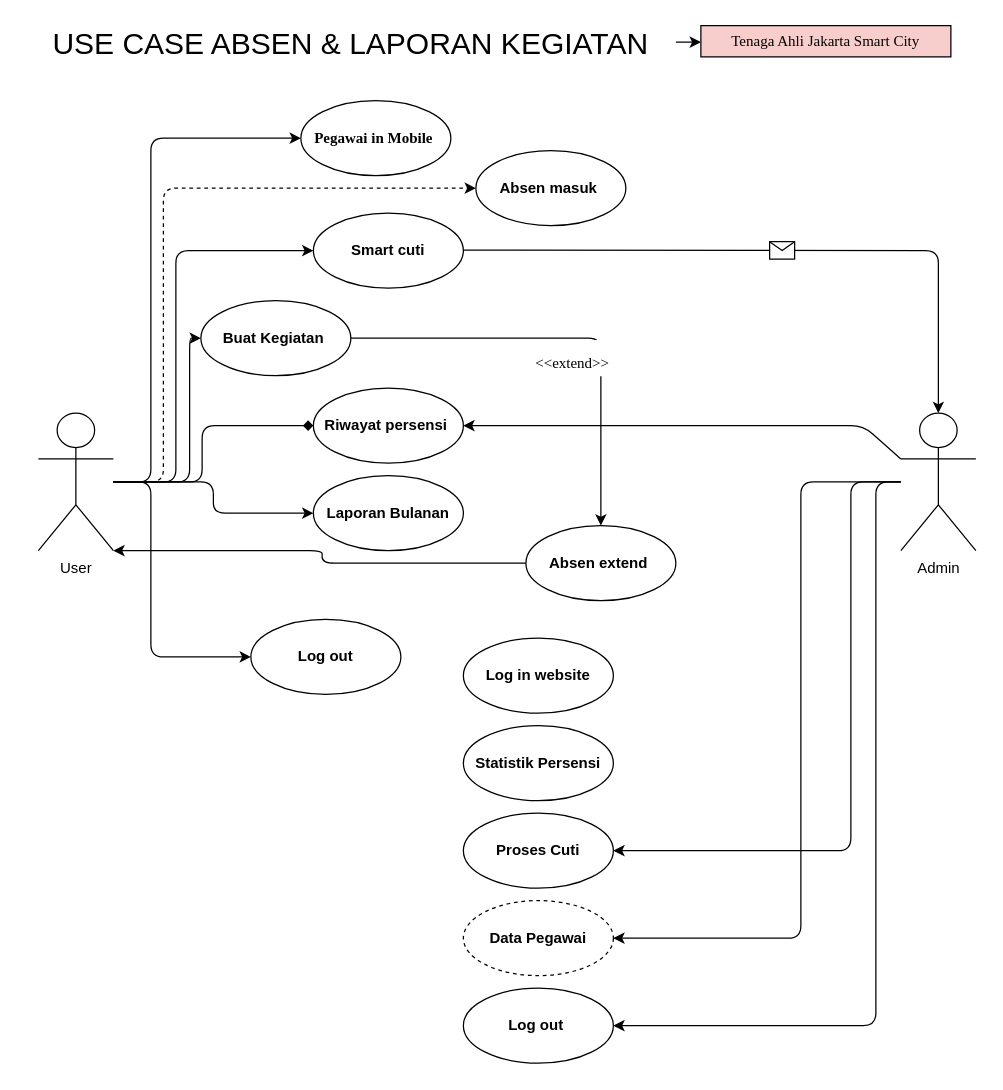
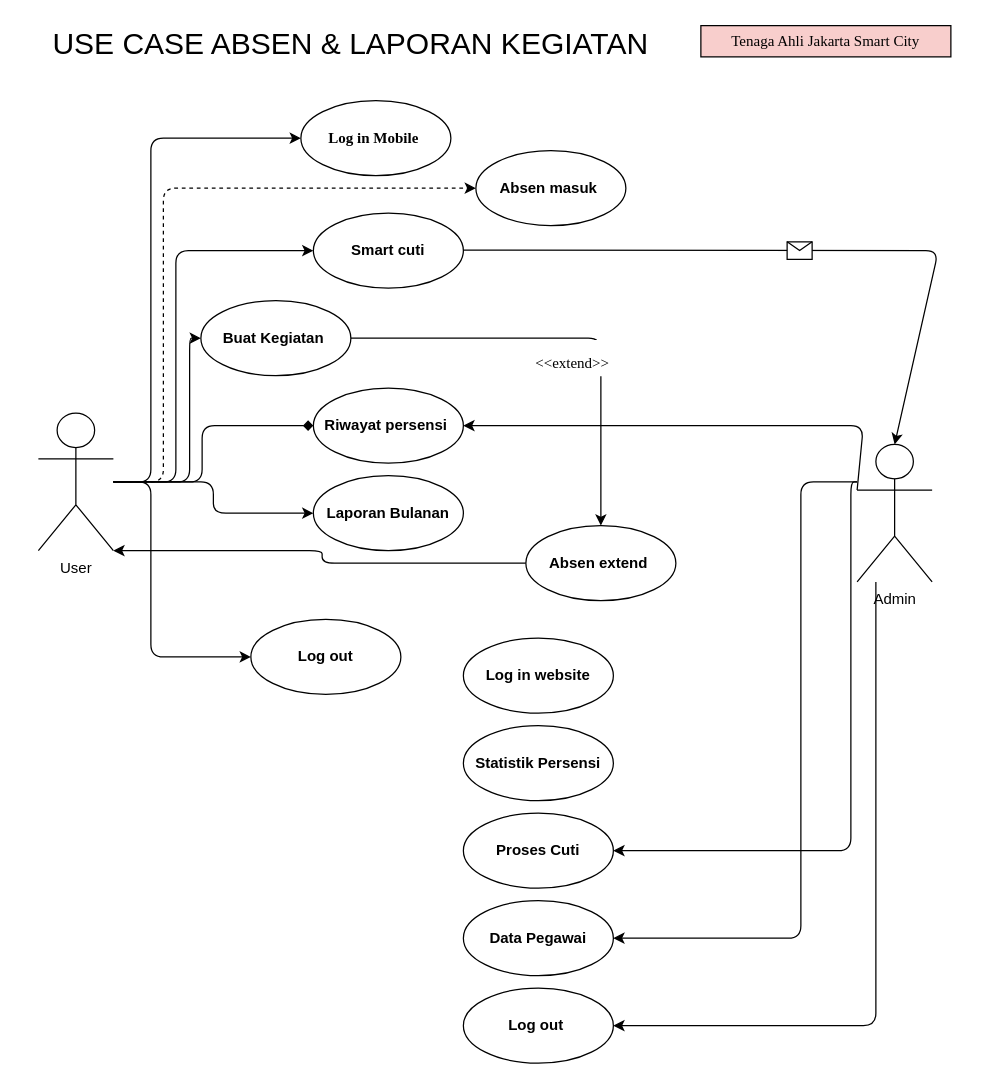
(684, 42) -> none
(376, 118) -> (376, 118)
(938, 482) -> (894, 513)
(538, 938) -> (538, 938)
